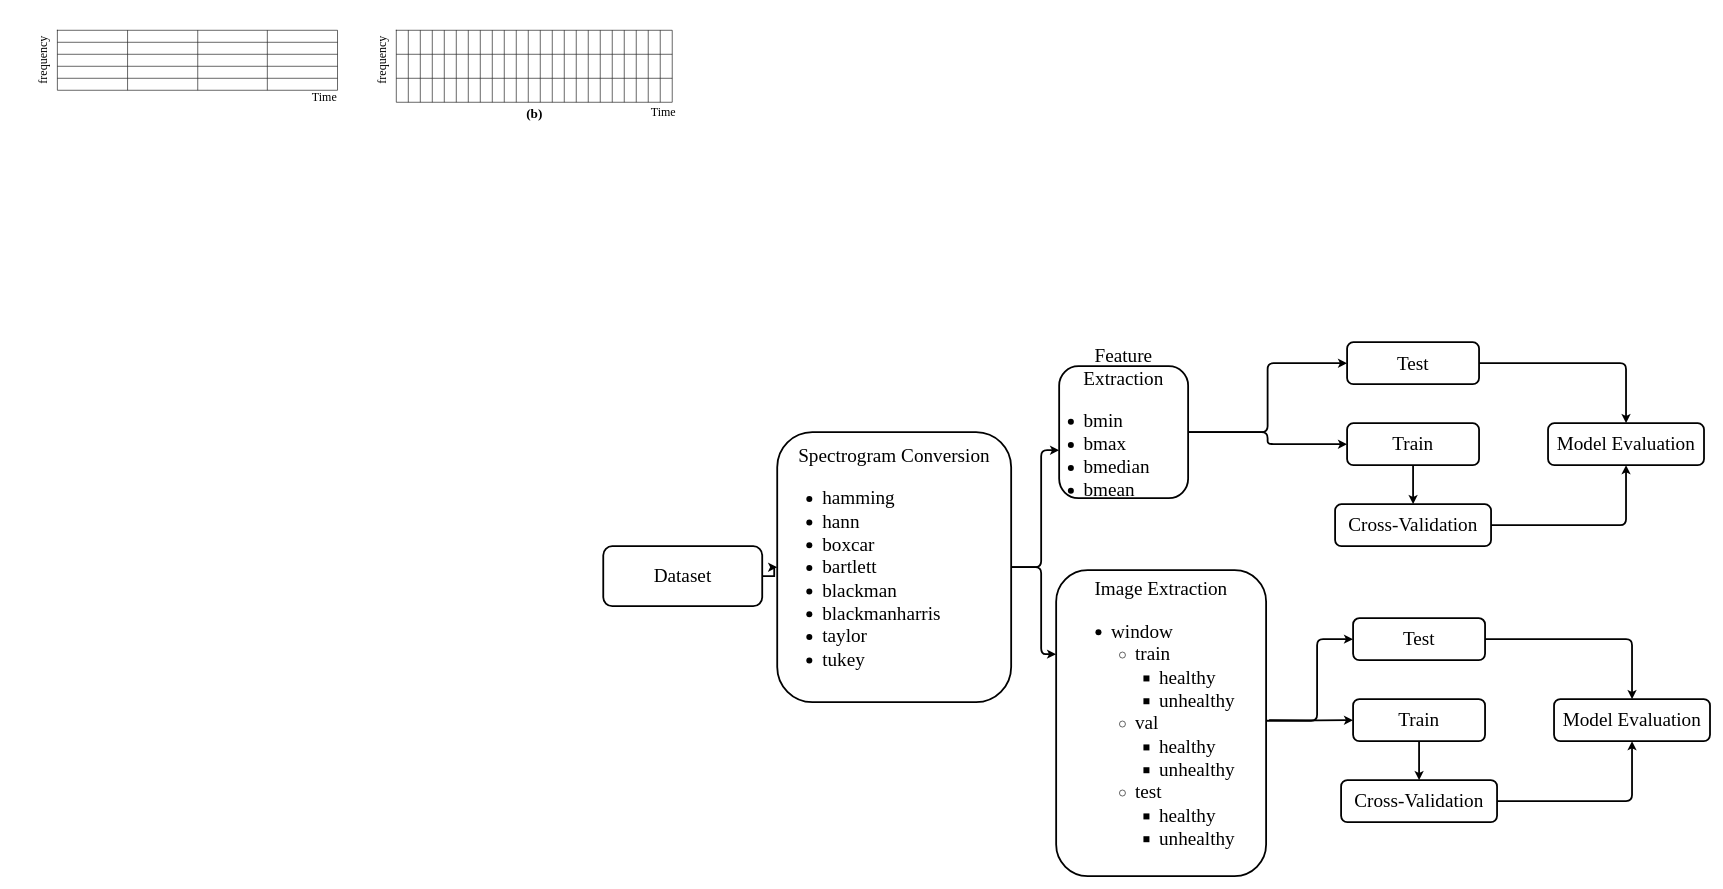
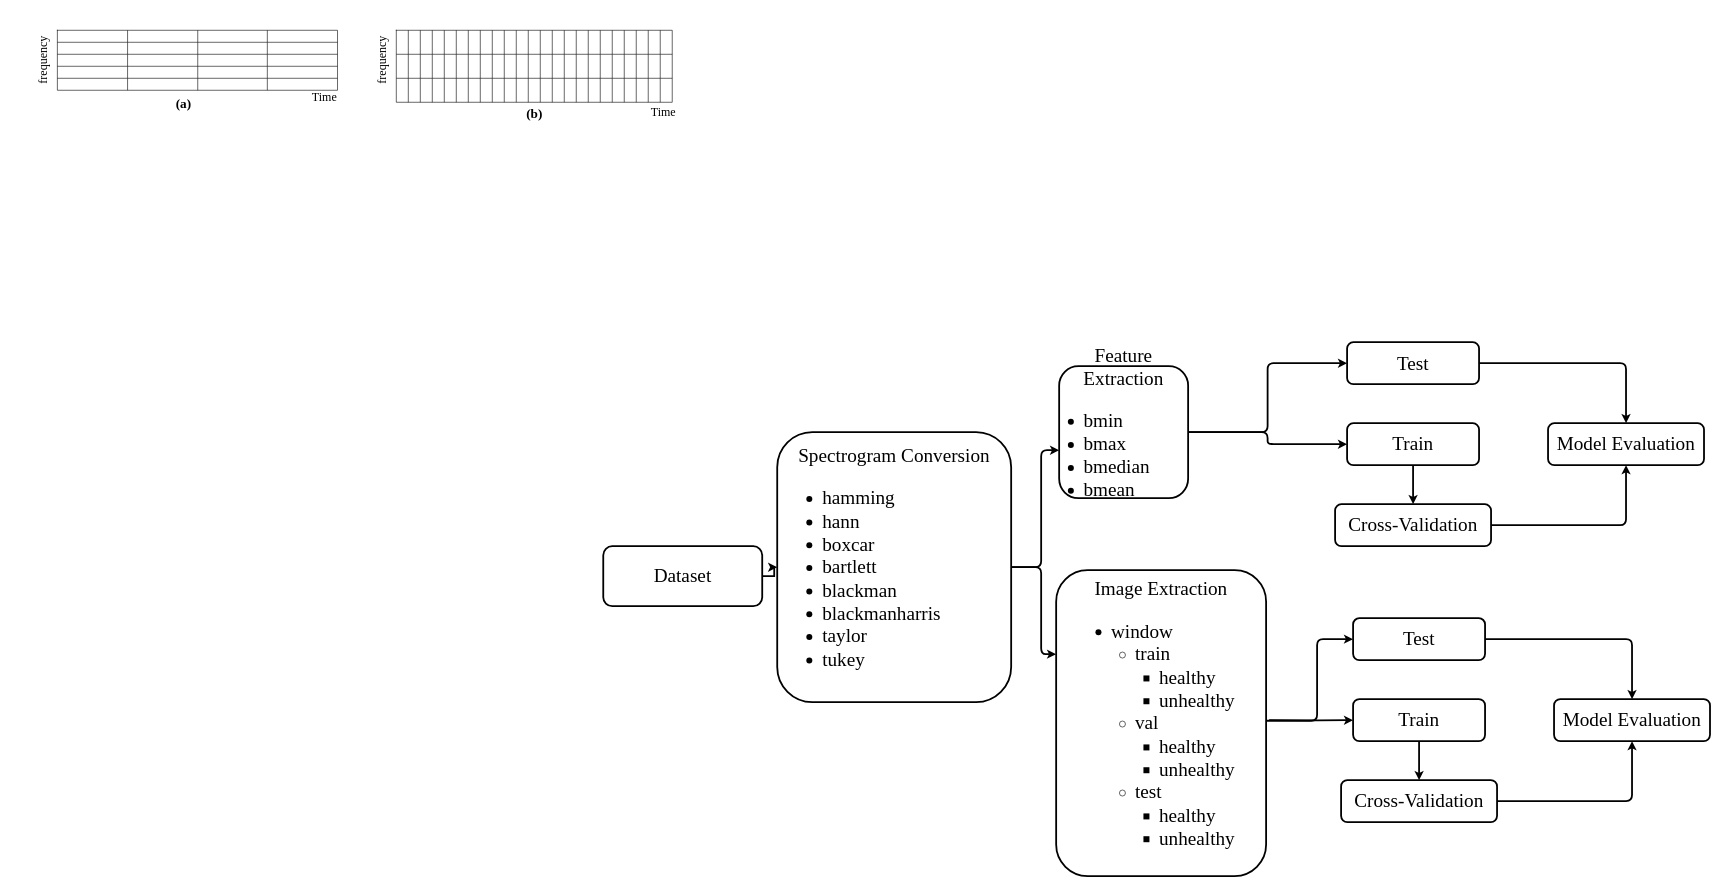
none -> (183, 104)
